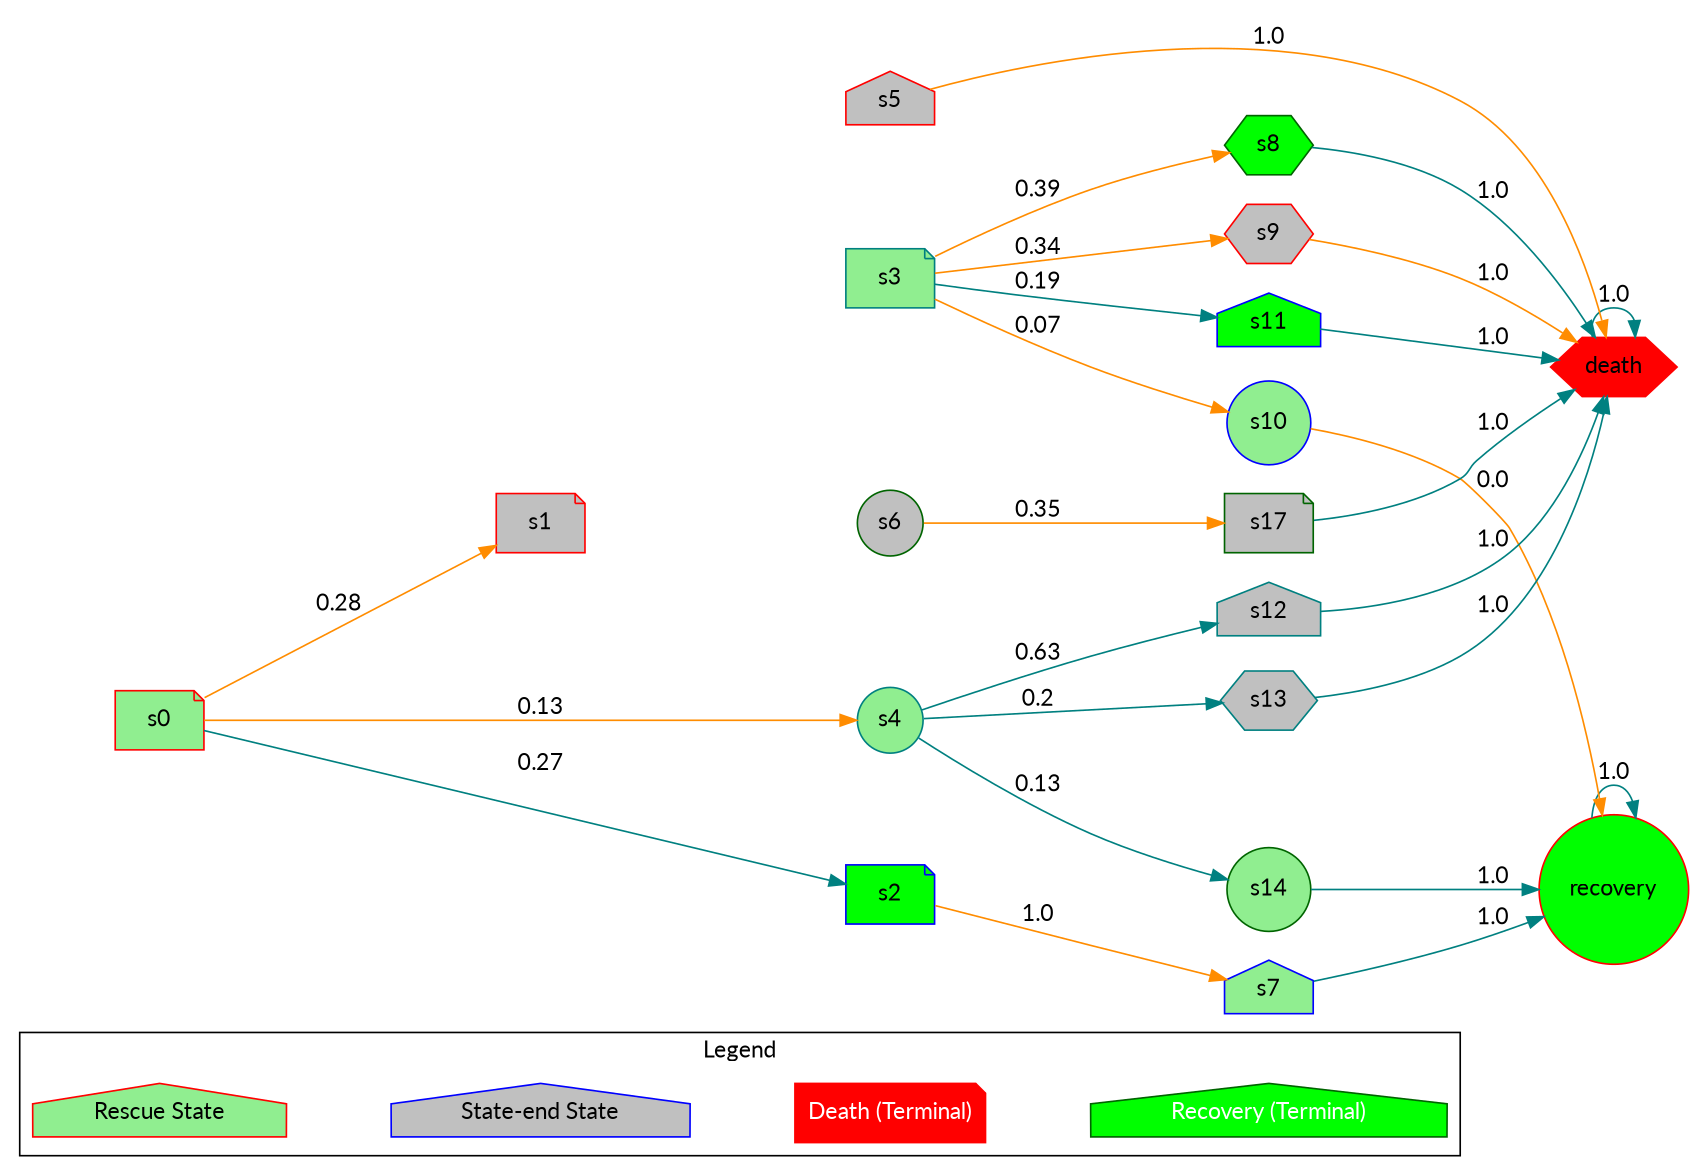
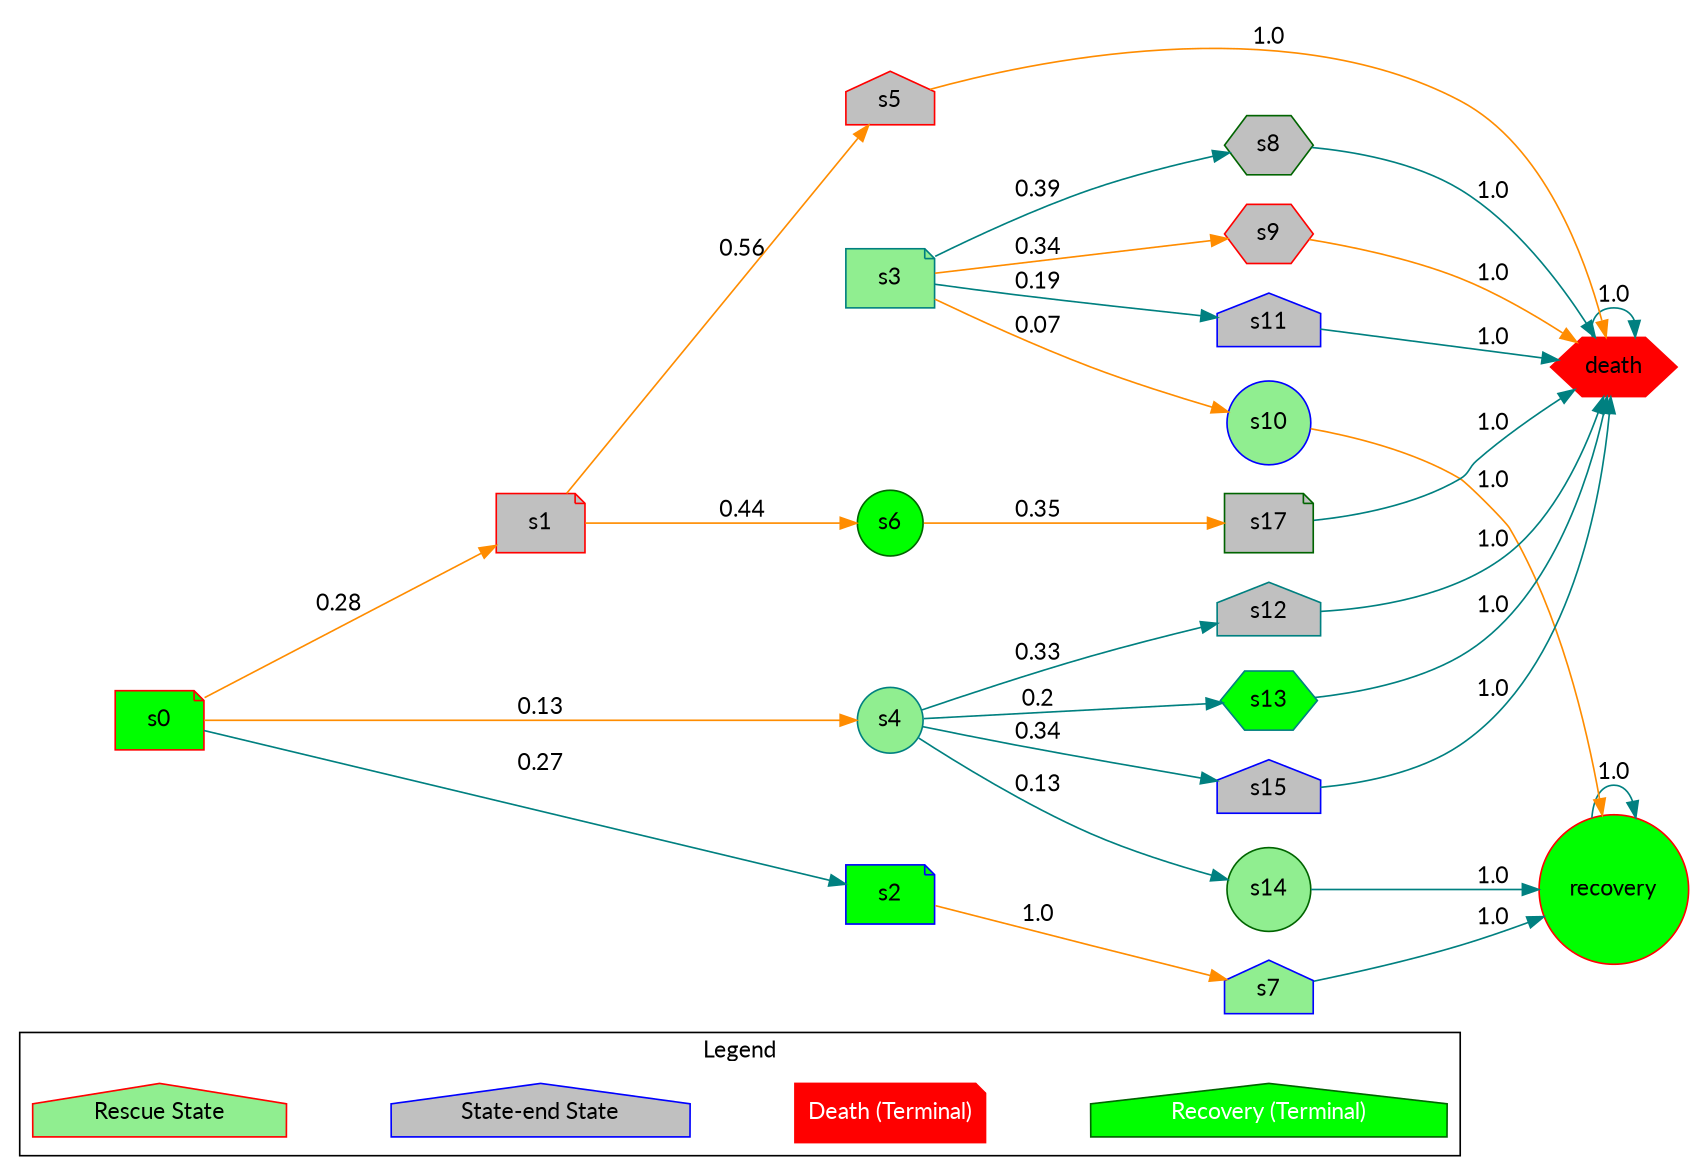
(1269, 145) -> (1269, 145)
(1071, 197) -> (1071, 197)
none -> (712, 316)
(1269, 323) -> (1269, 323)
(1493, 481) -> (1493, 481)
none -> (713, 523)
(890, 523) -> (890, 523)
(1038, 654) -> (1038, 654)
(1269, 701) -> (1269, 701)
(160, 720) -> (160, 720)
none -> (1269, 789)
